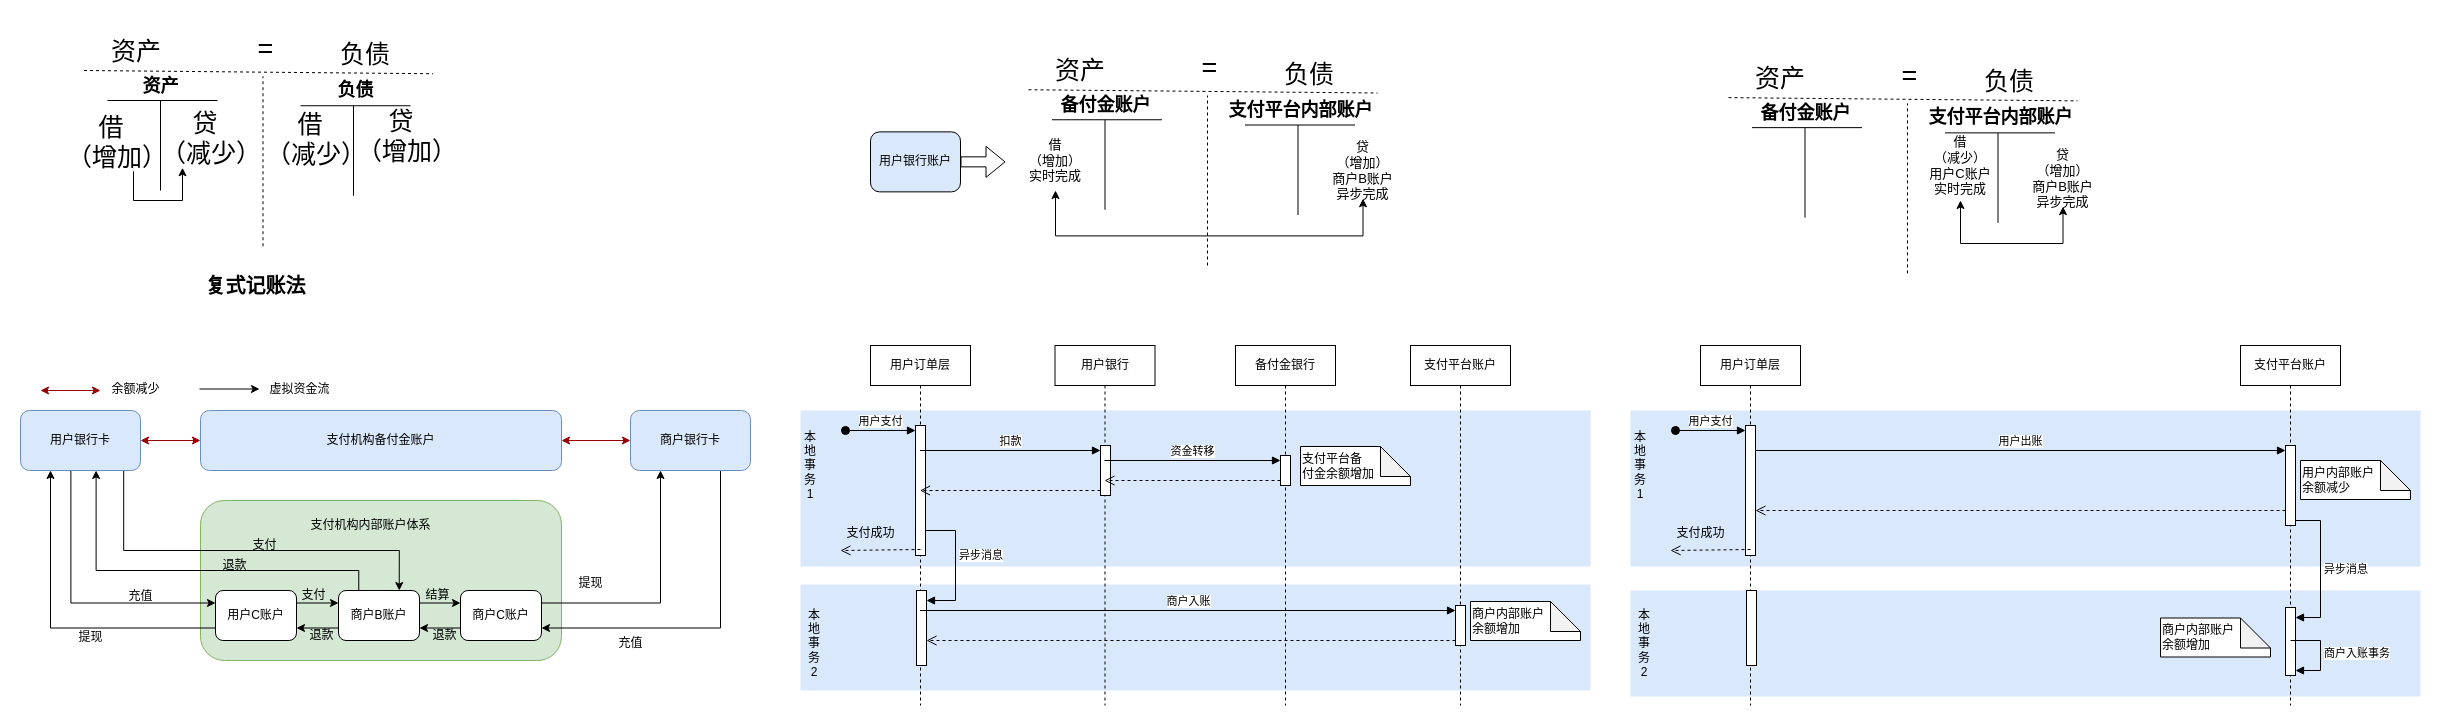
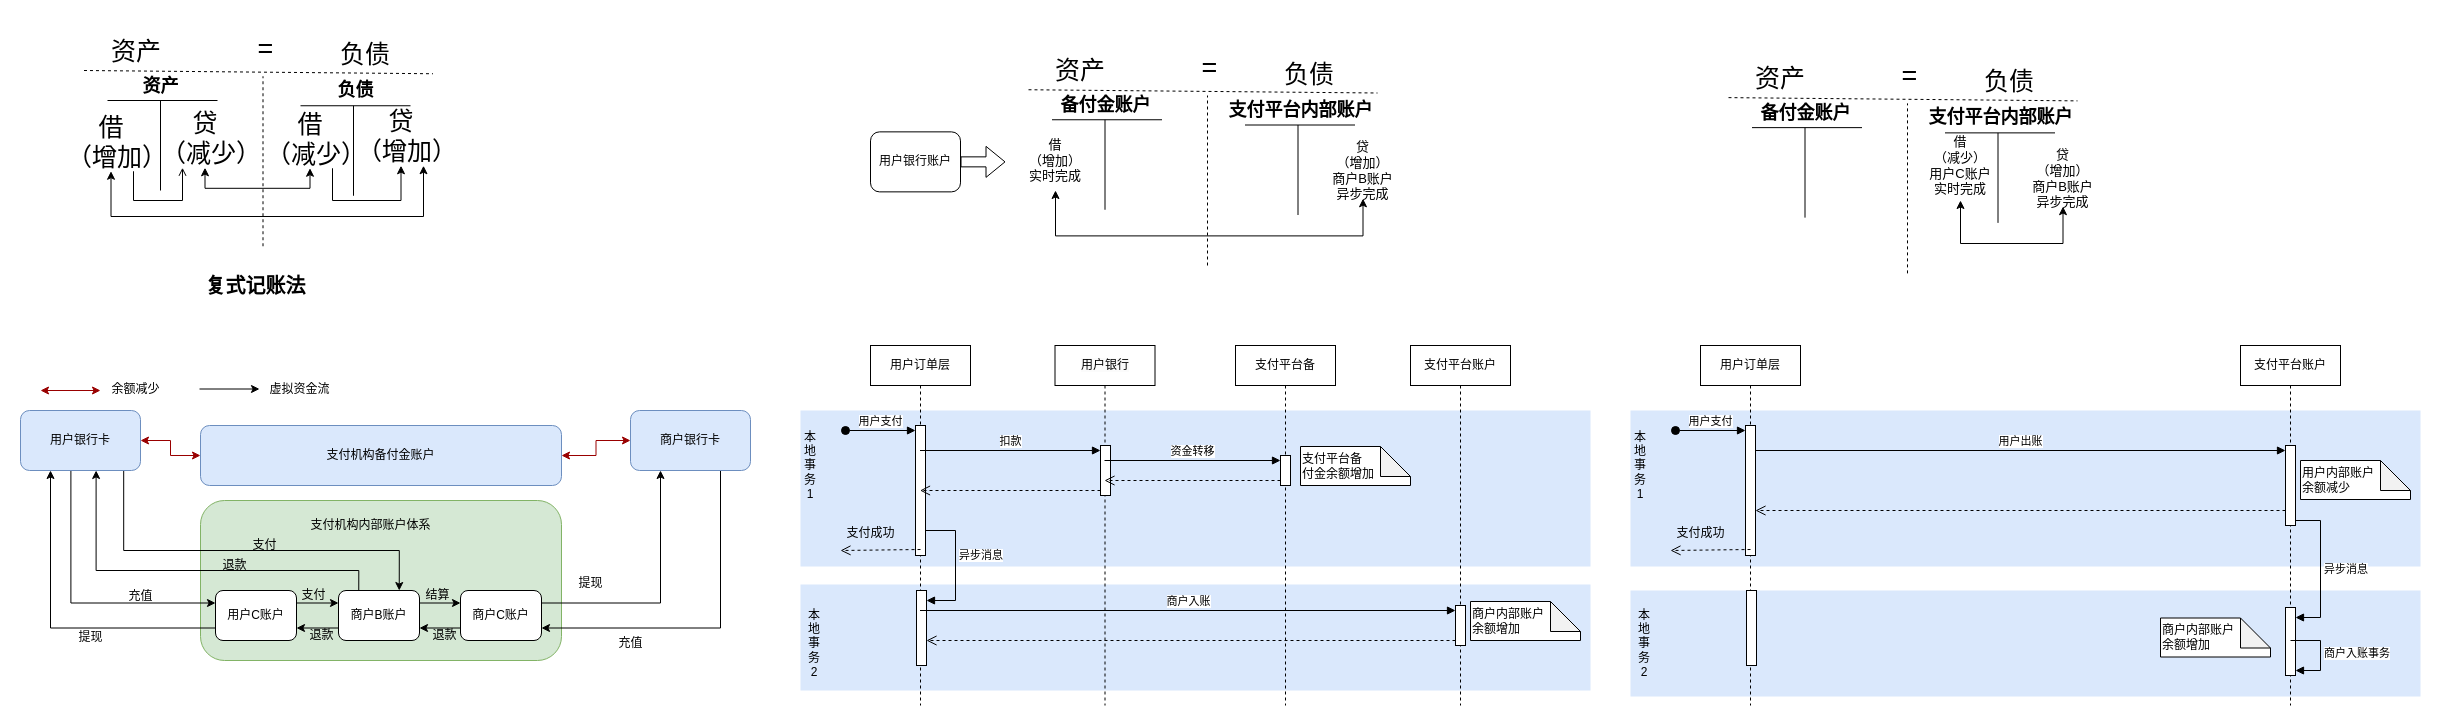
(916, 162) -> (916, 162)
(183, 176) -> (183, 174)
none -> (257, 188)
none -> (365, 201)
none -> (270, 217)
(1286, 366) -> (1286, 366)
(381, 441) -> (381, 456)
